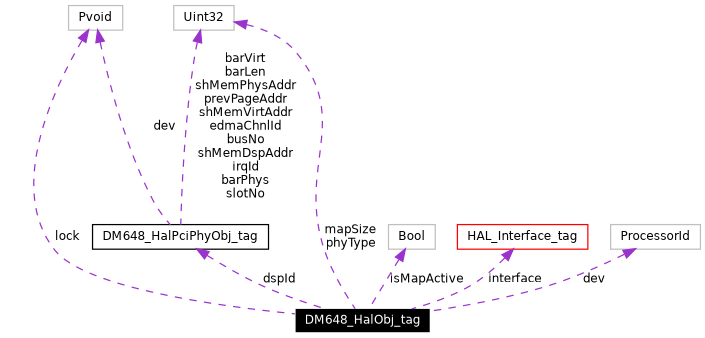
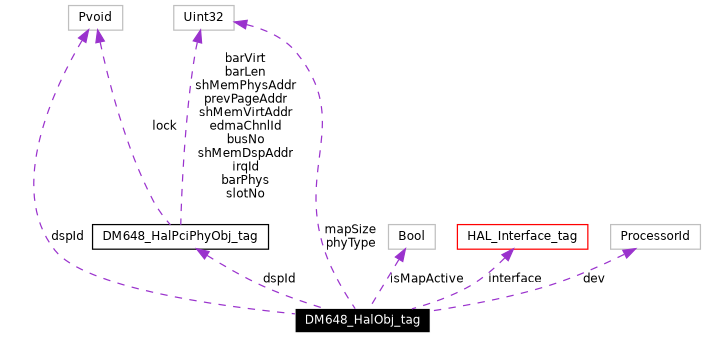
(165, 127) -> (165, 127)
(68, 237) -> (68, 237)
